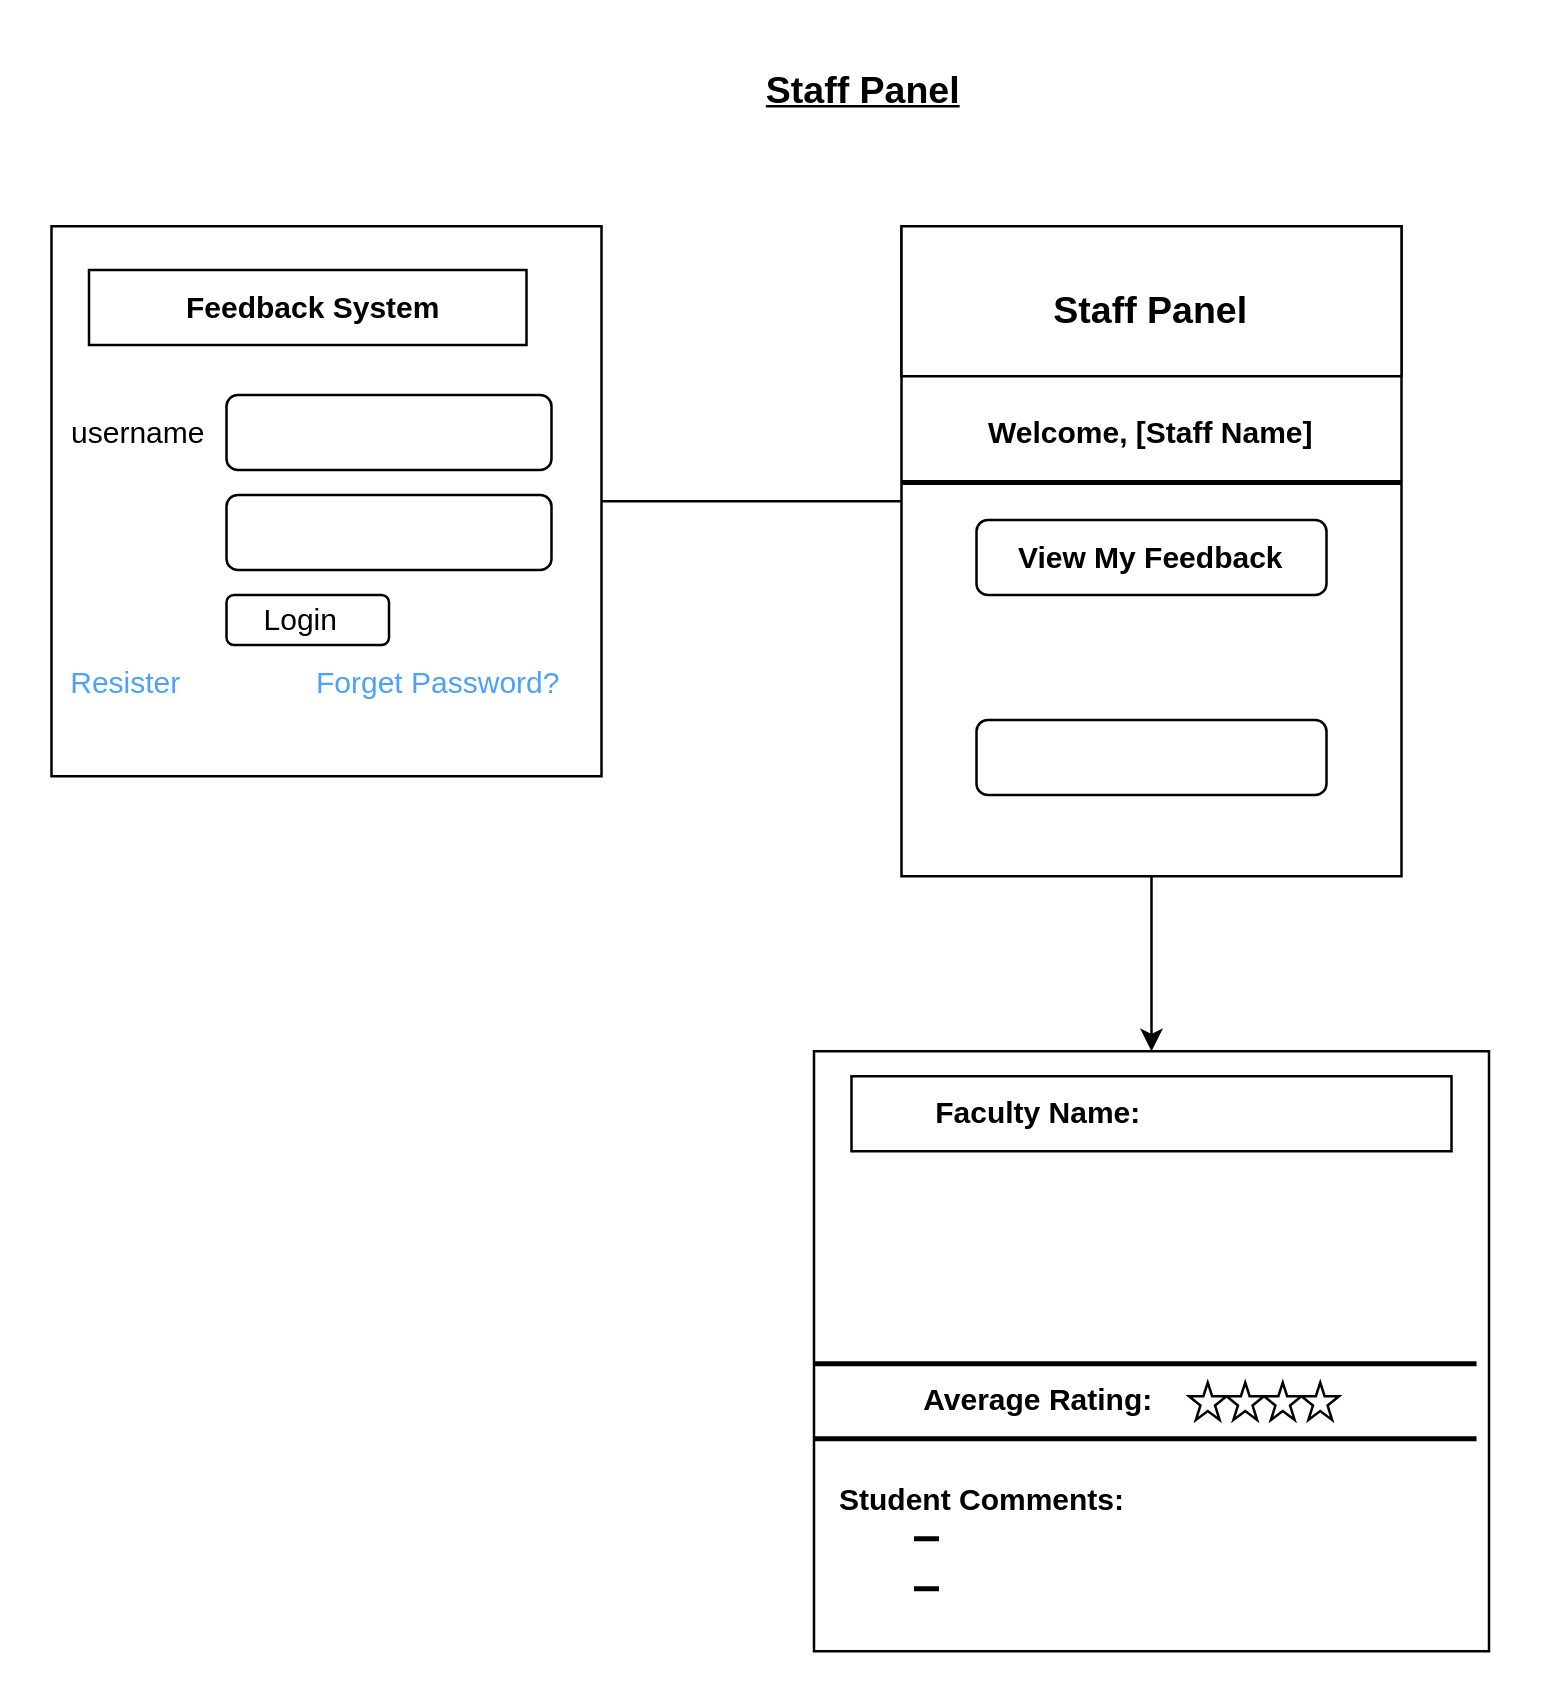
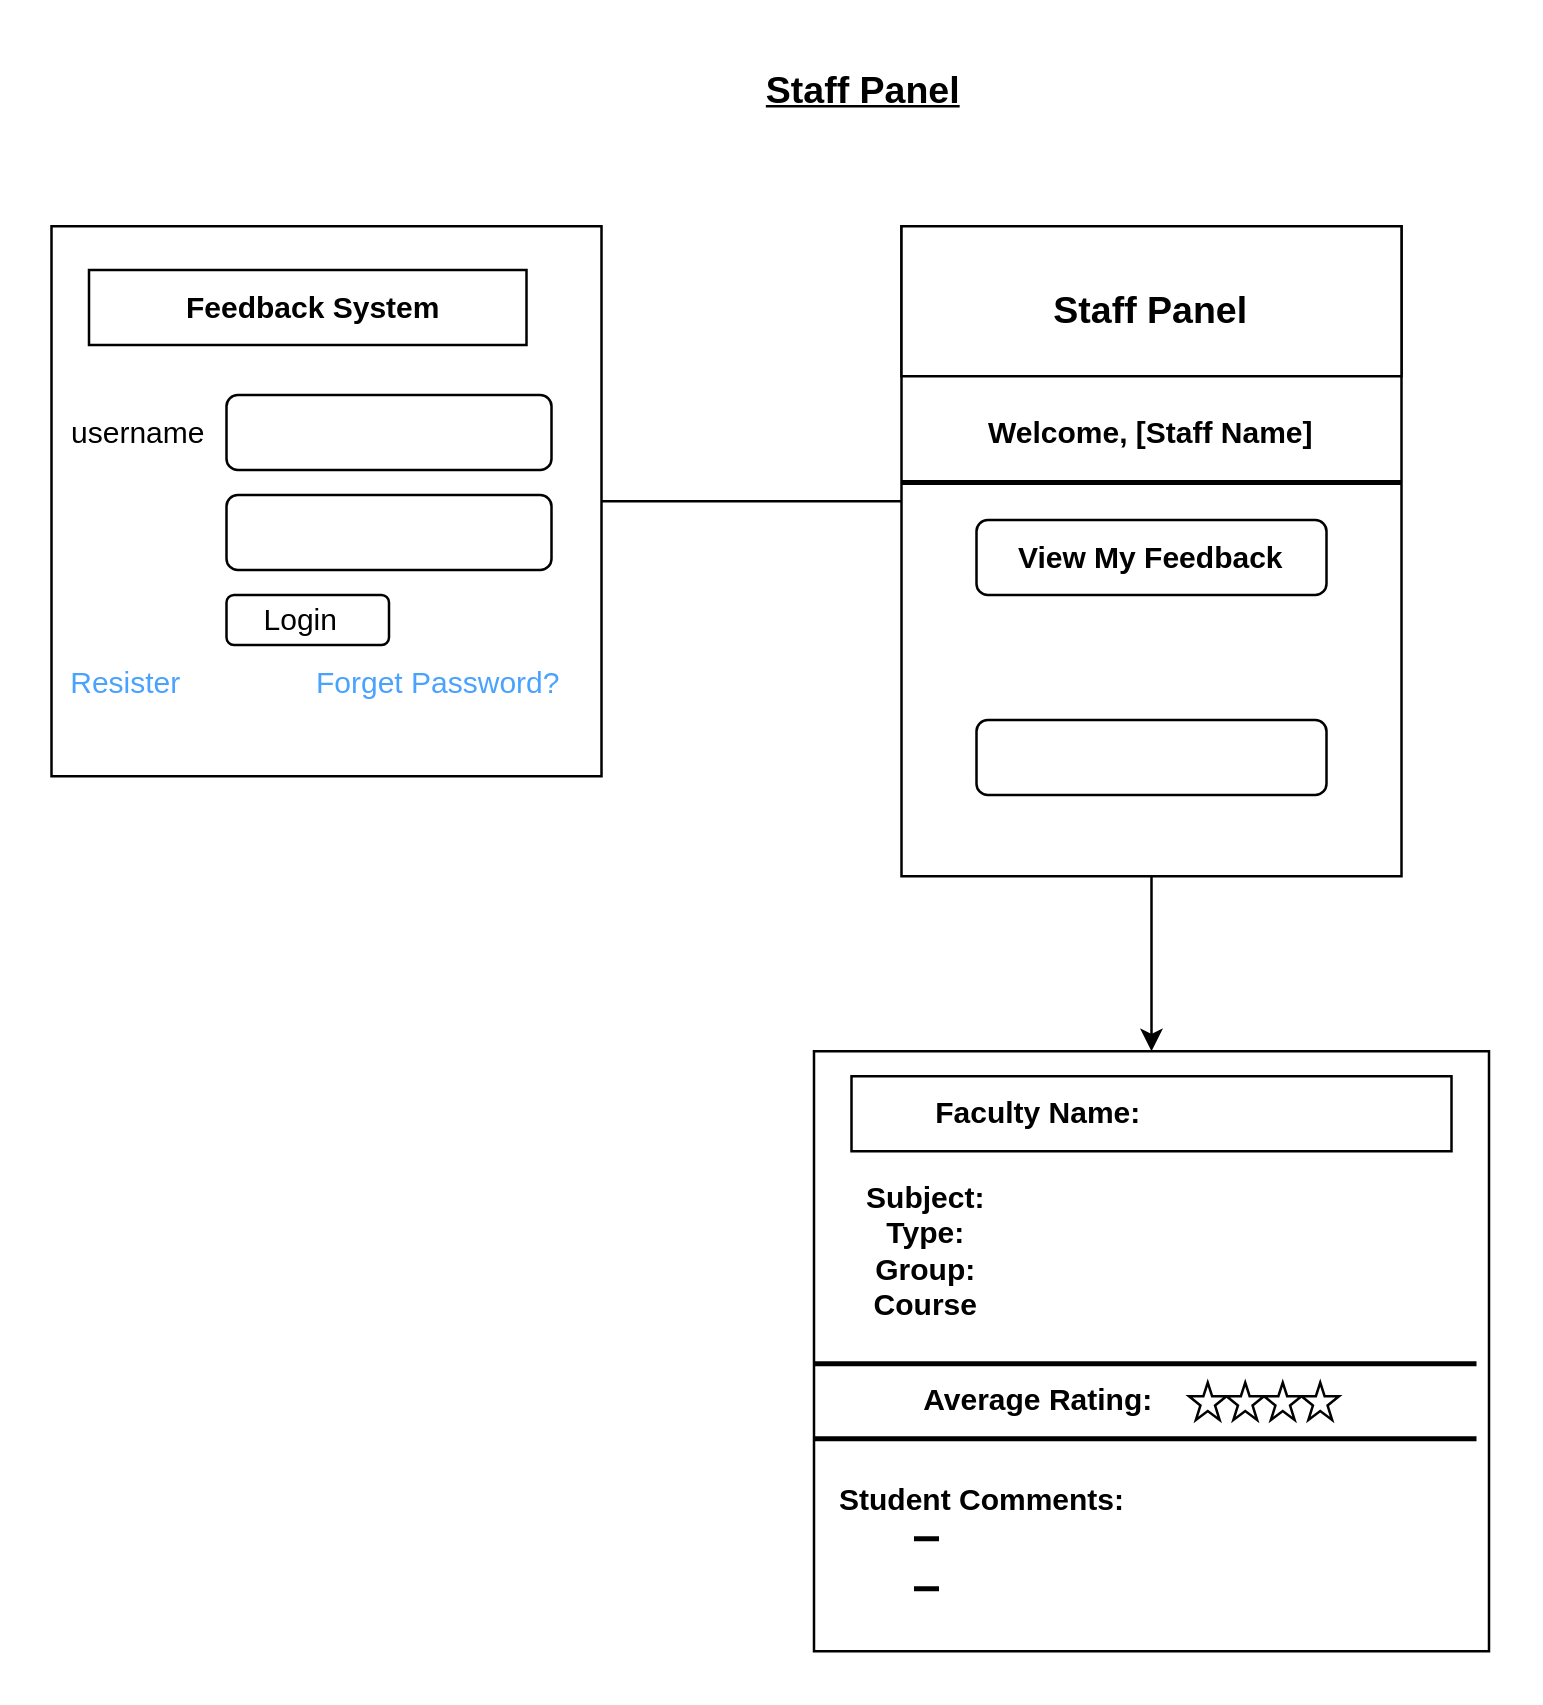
none -> (926, 1251)
